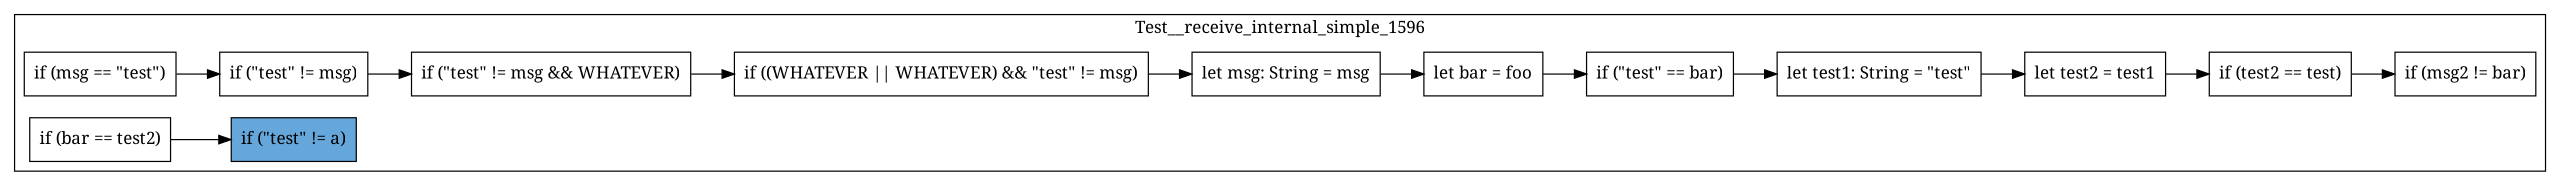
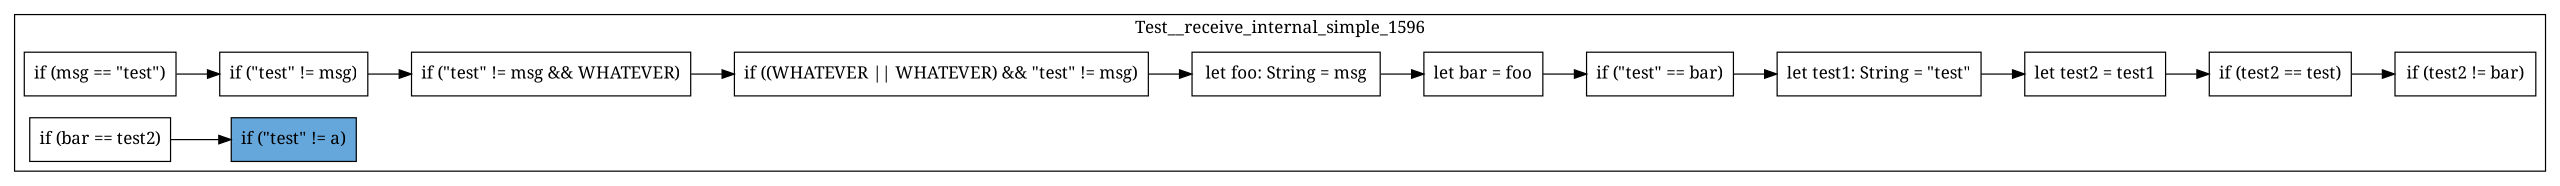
(1286, 74) -> (1286, 74)
(2465, 74) -> (2465, 74)
